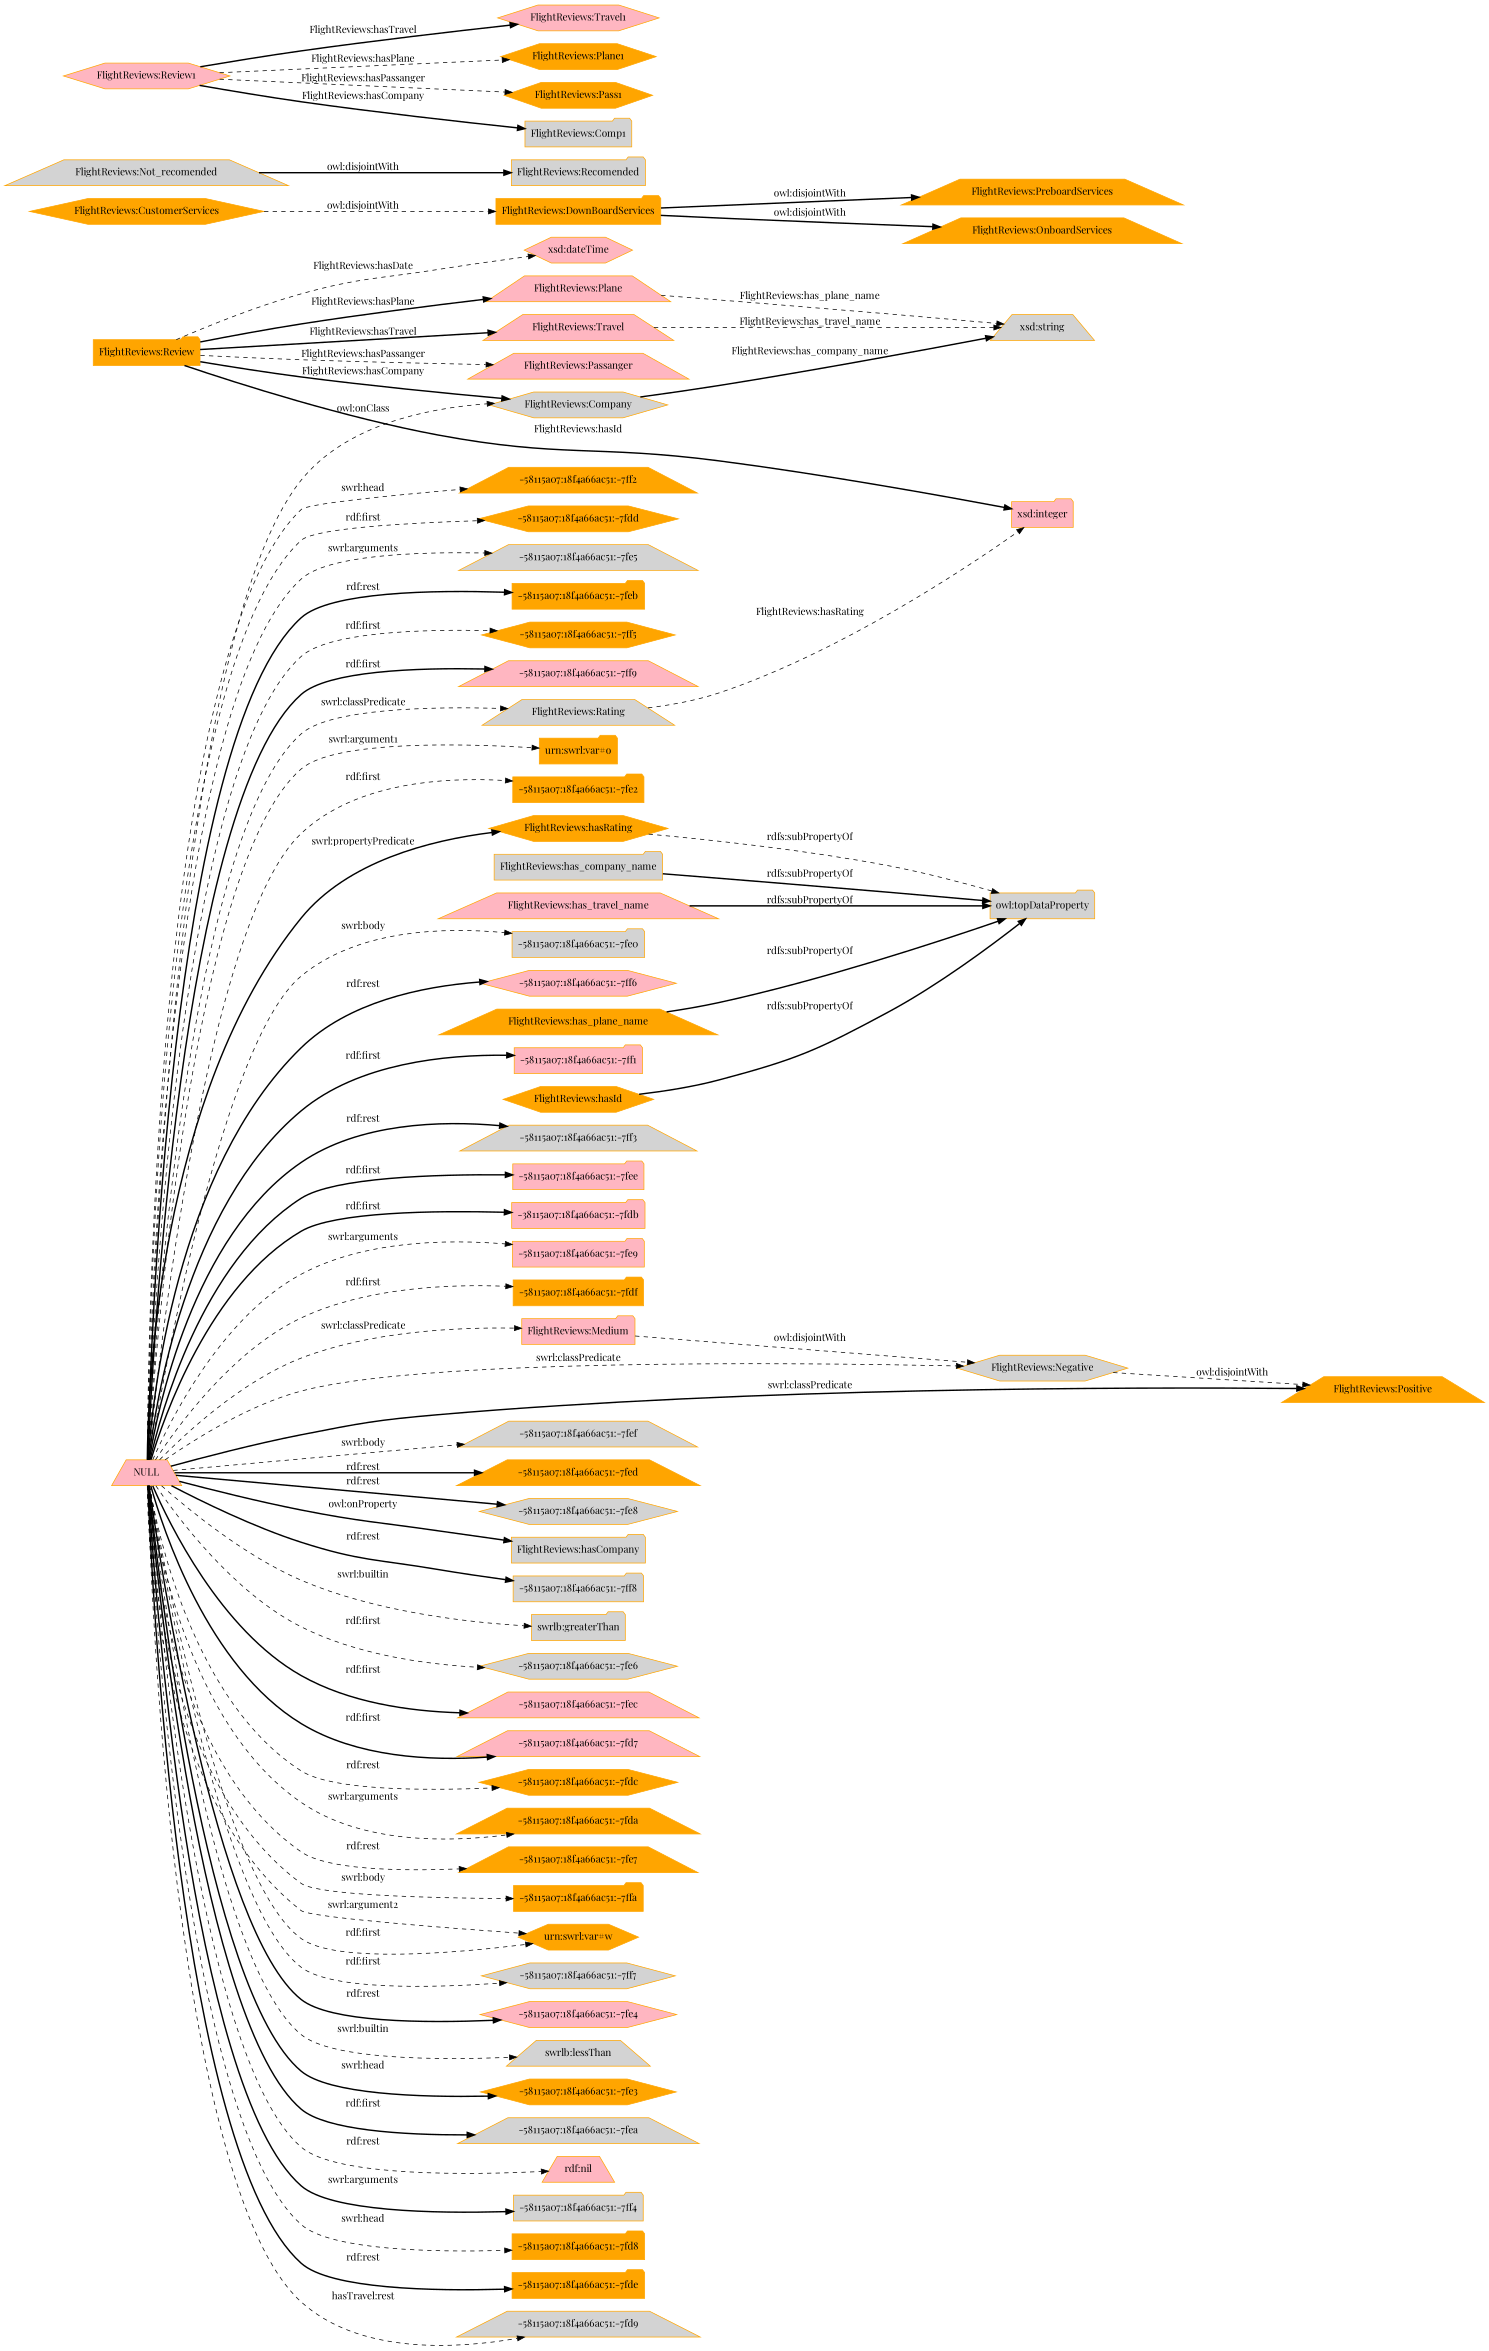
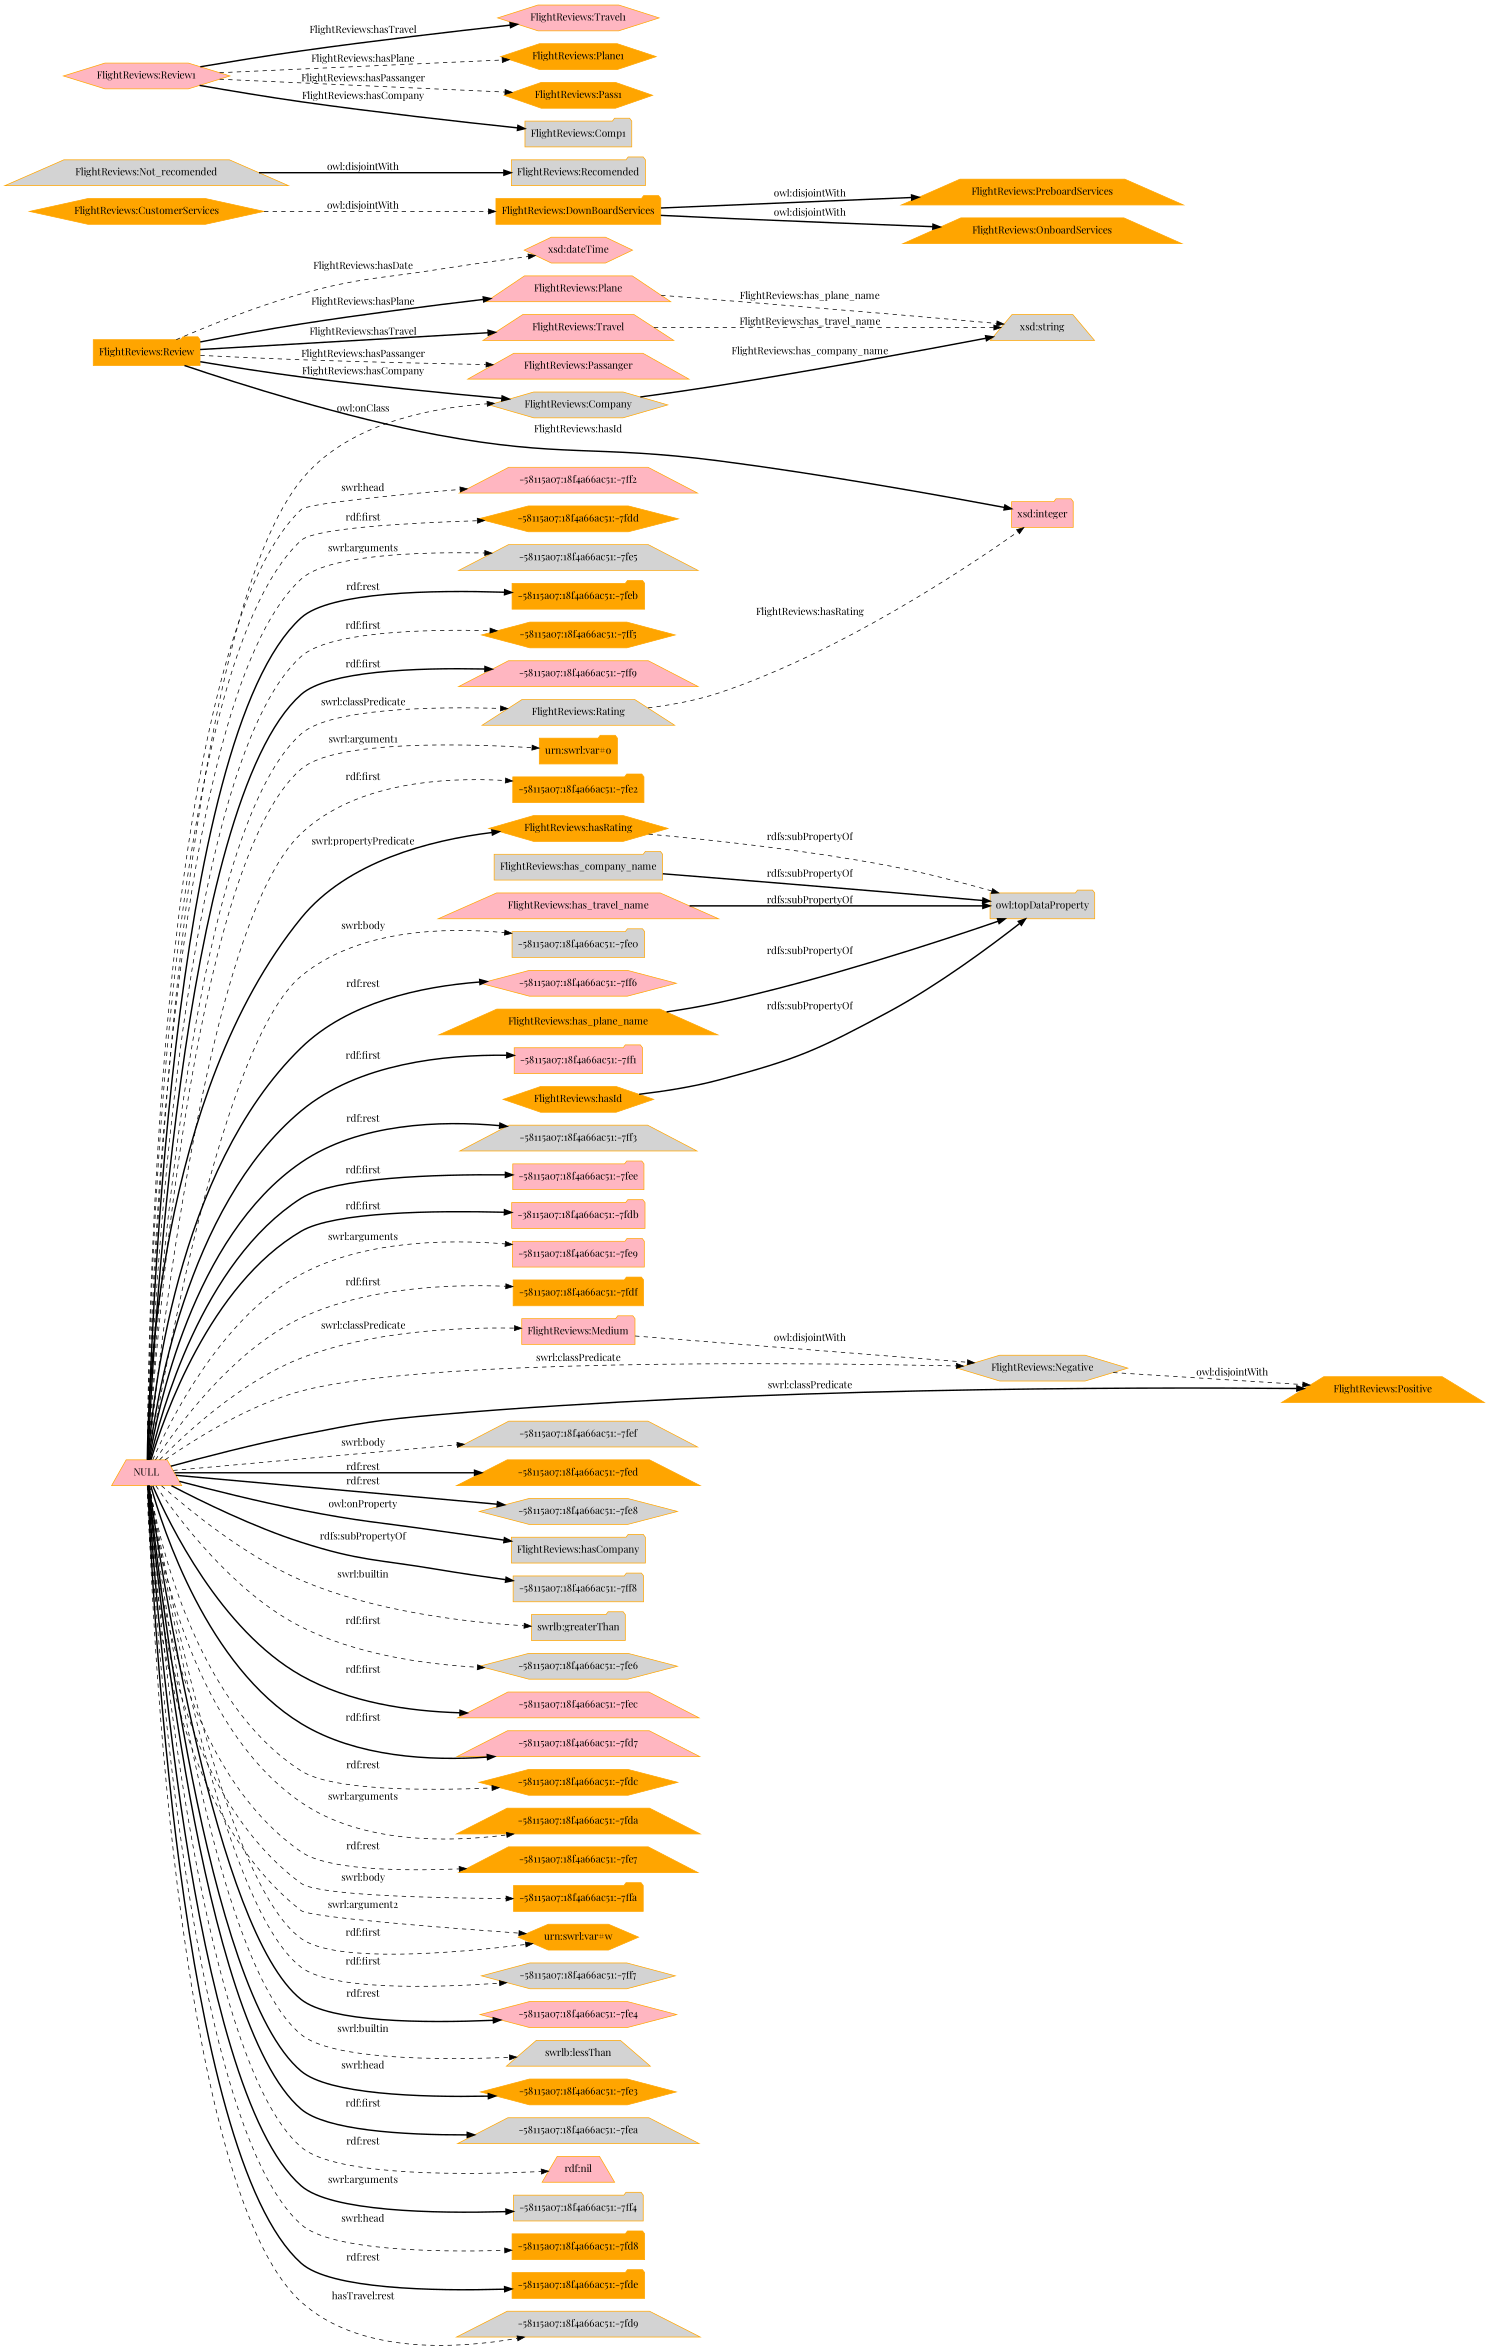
(578, 480) -> (578, 480)
(363, 1537) -> (363, 1537)
